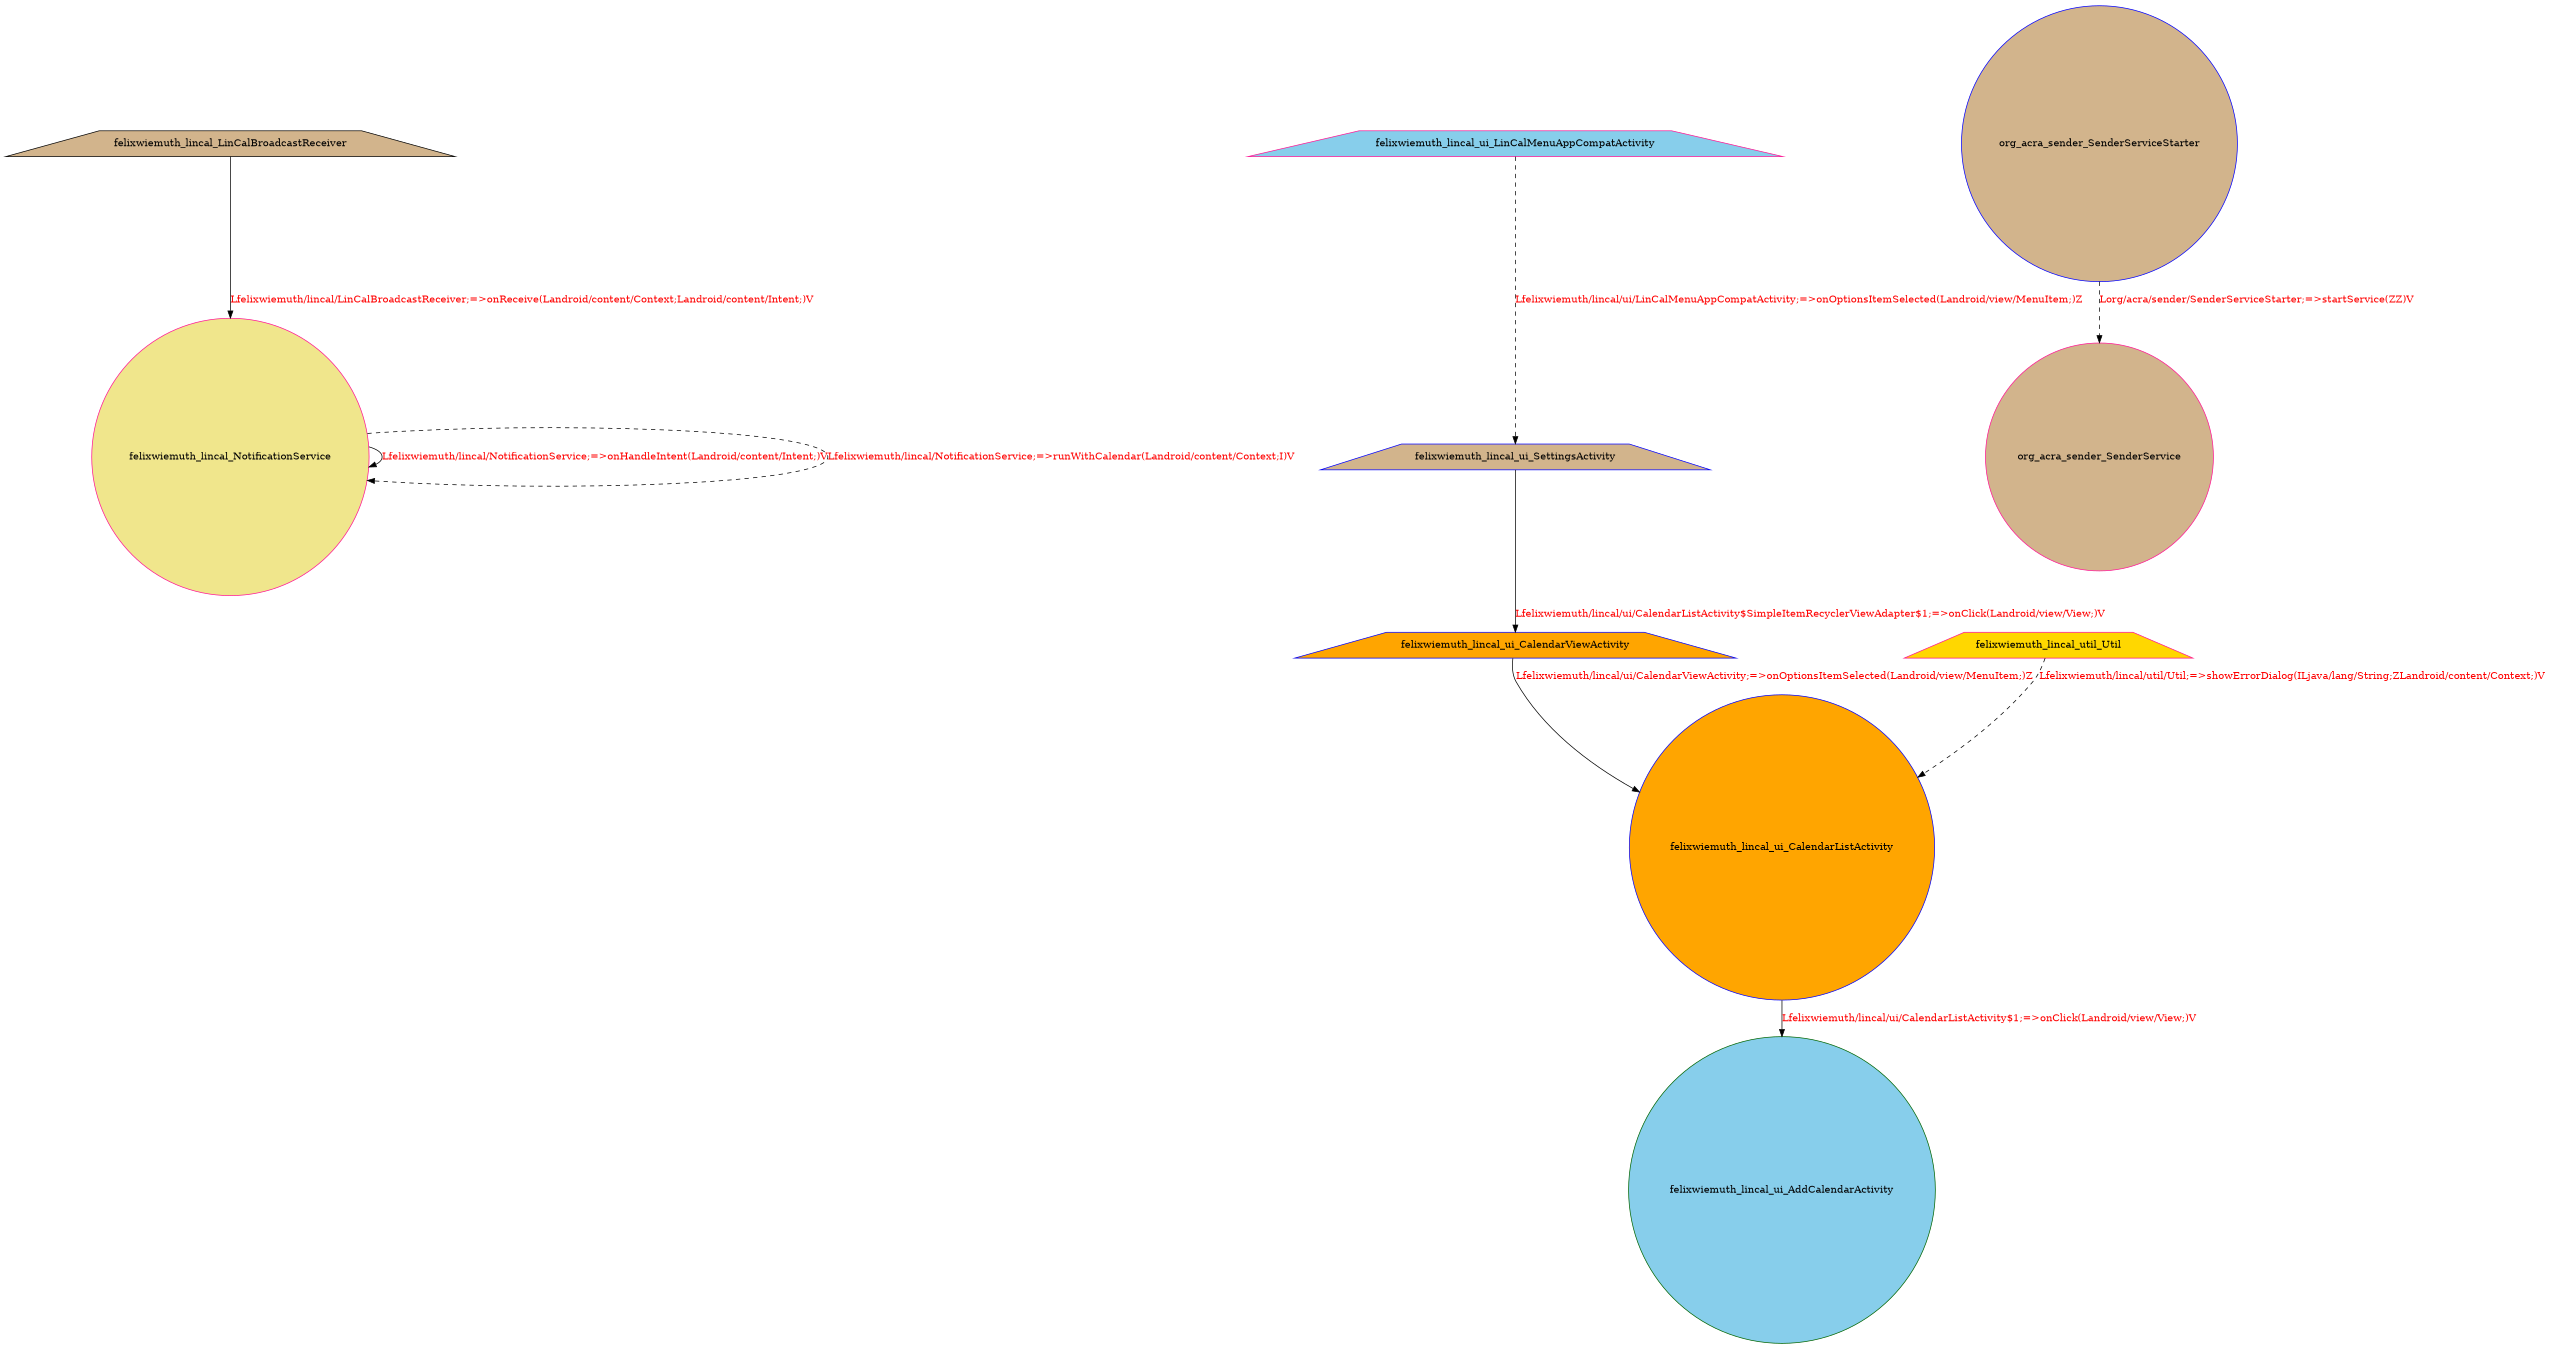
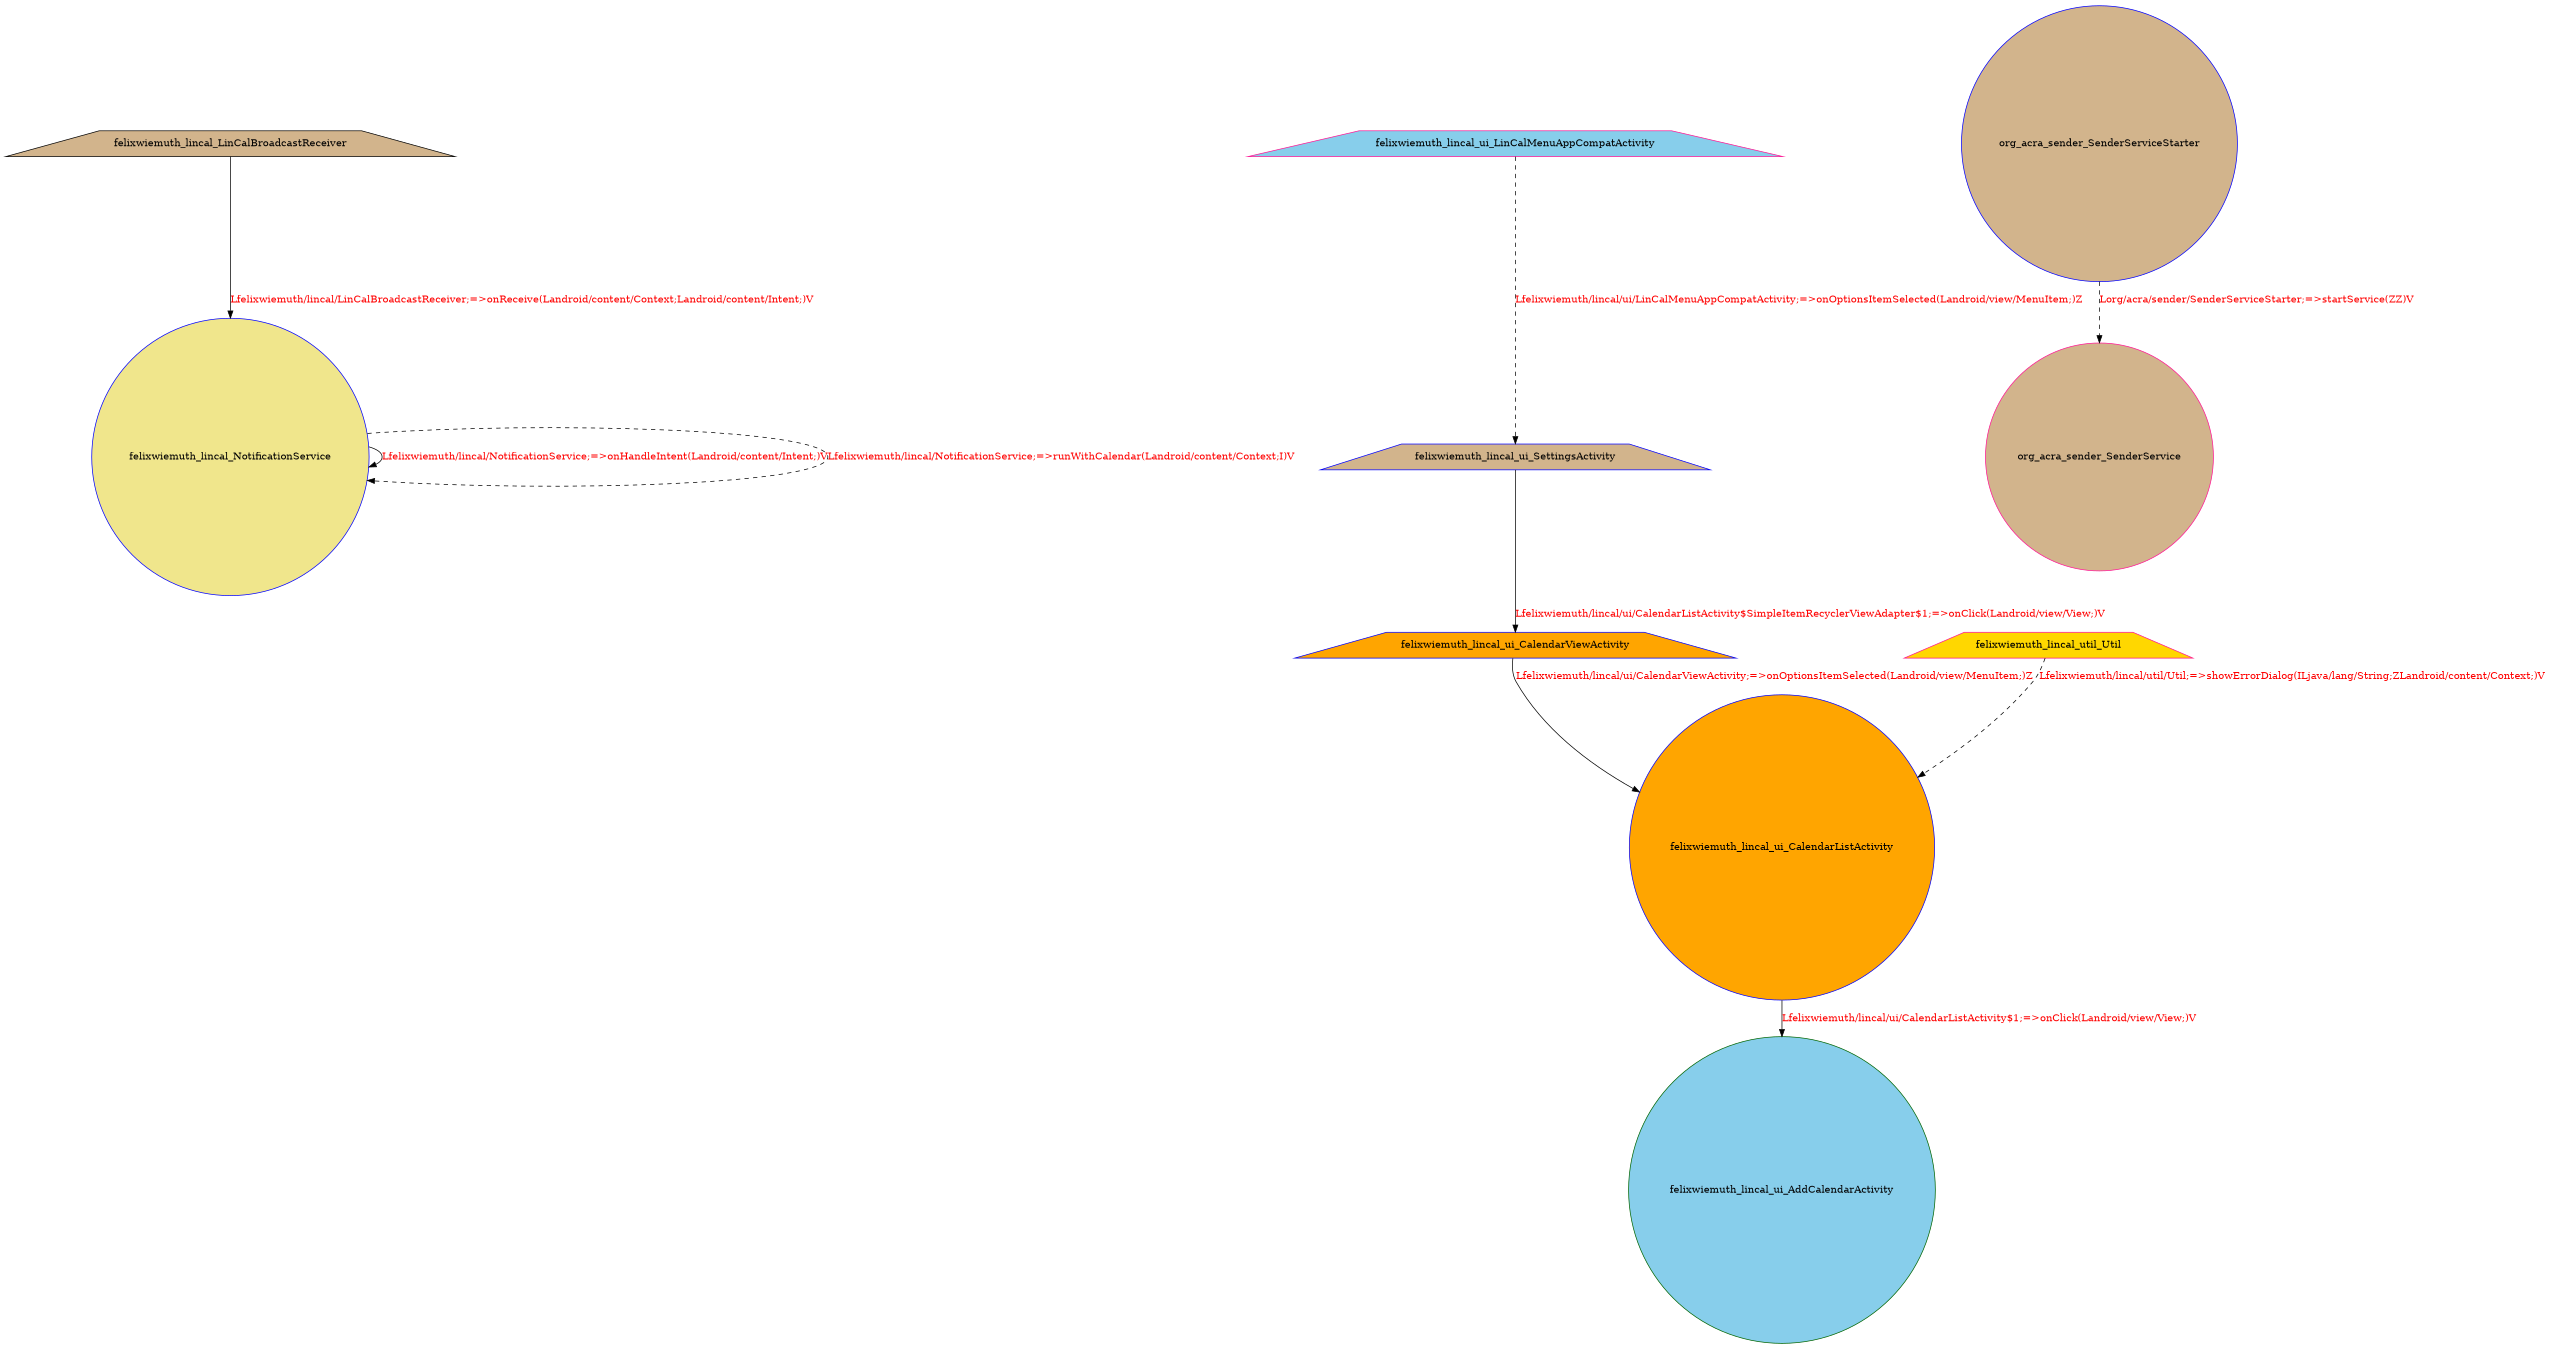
(230, 457) -> (230, 457)
